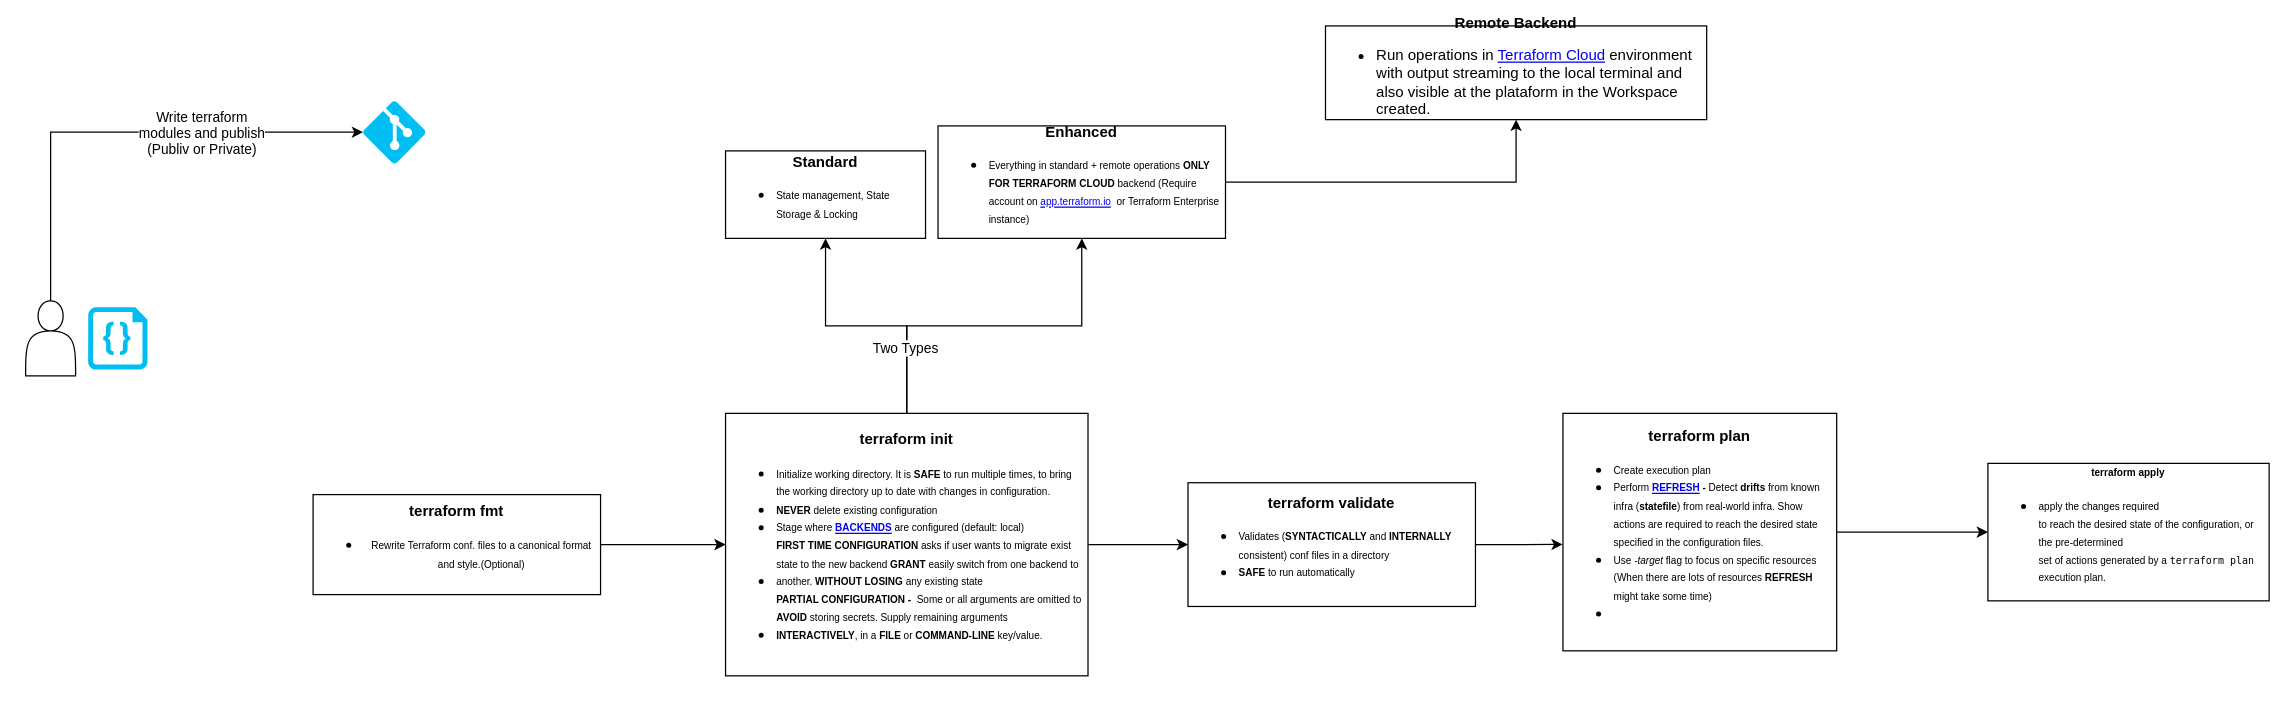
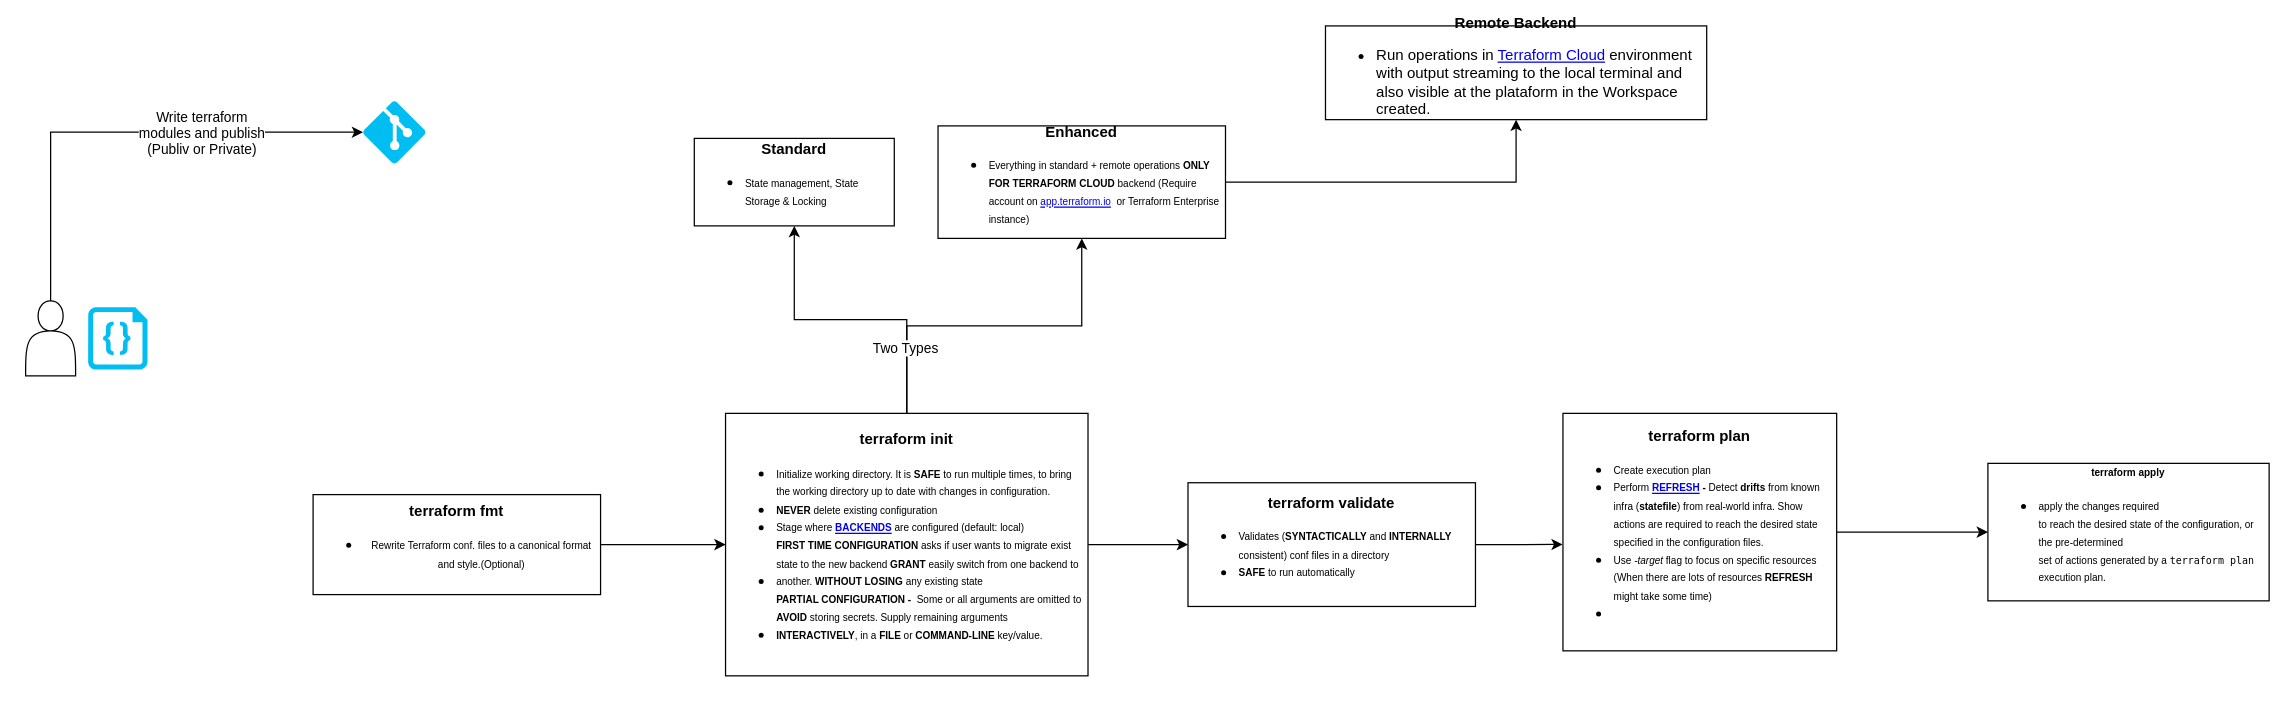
(826, 194) -> (794, 182)
